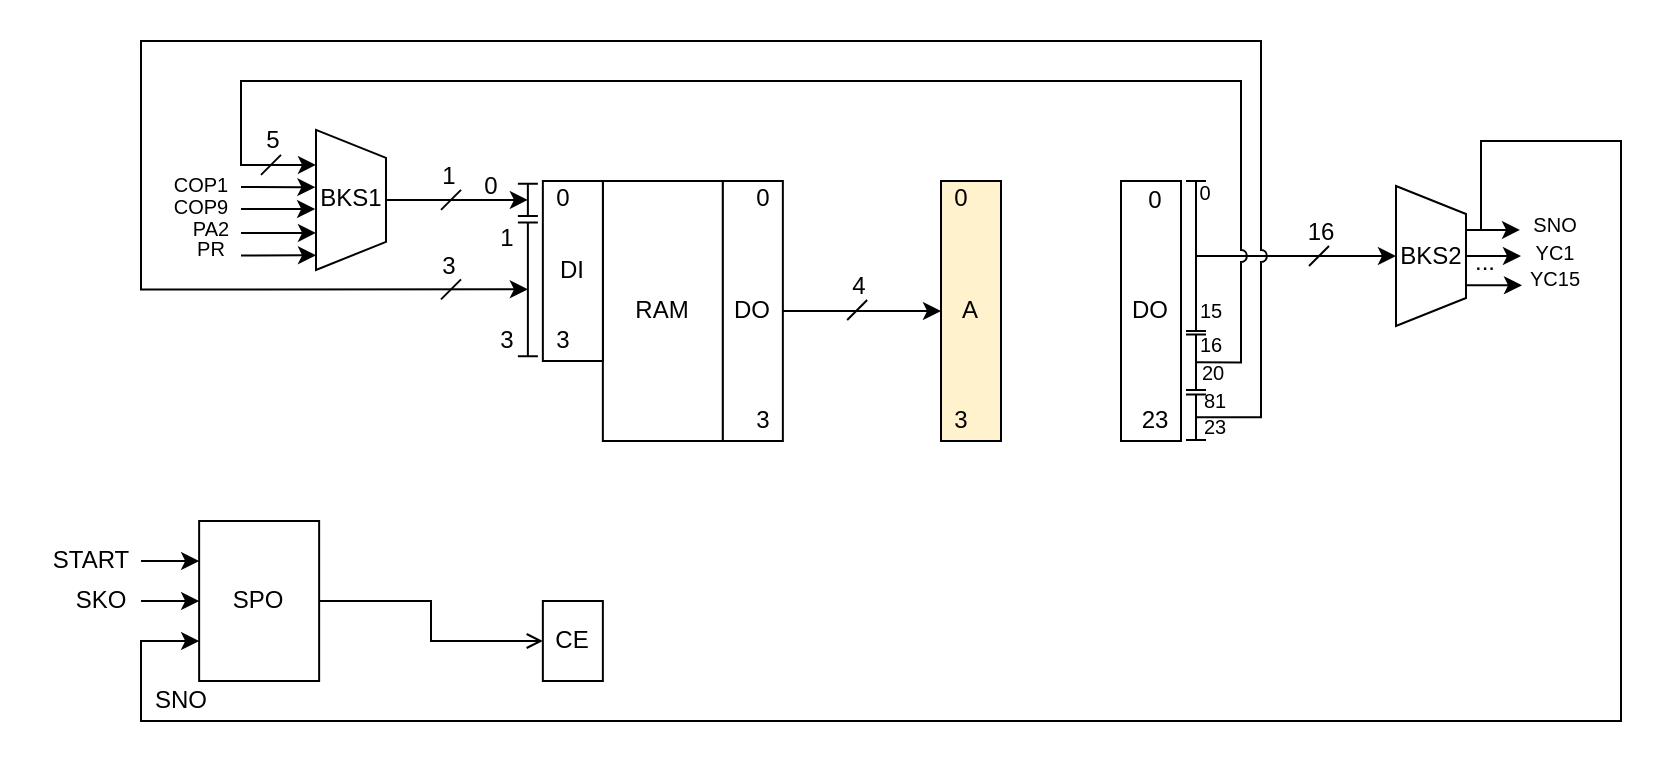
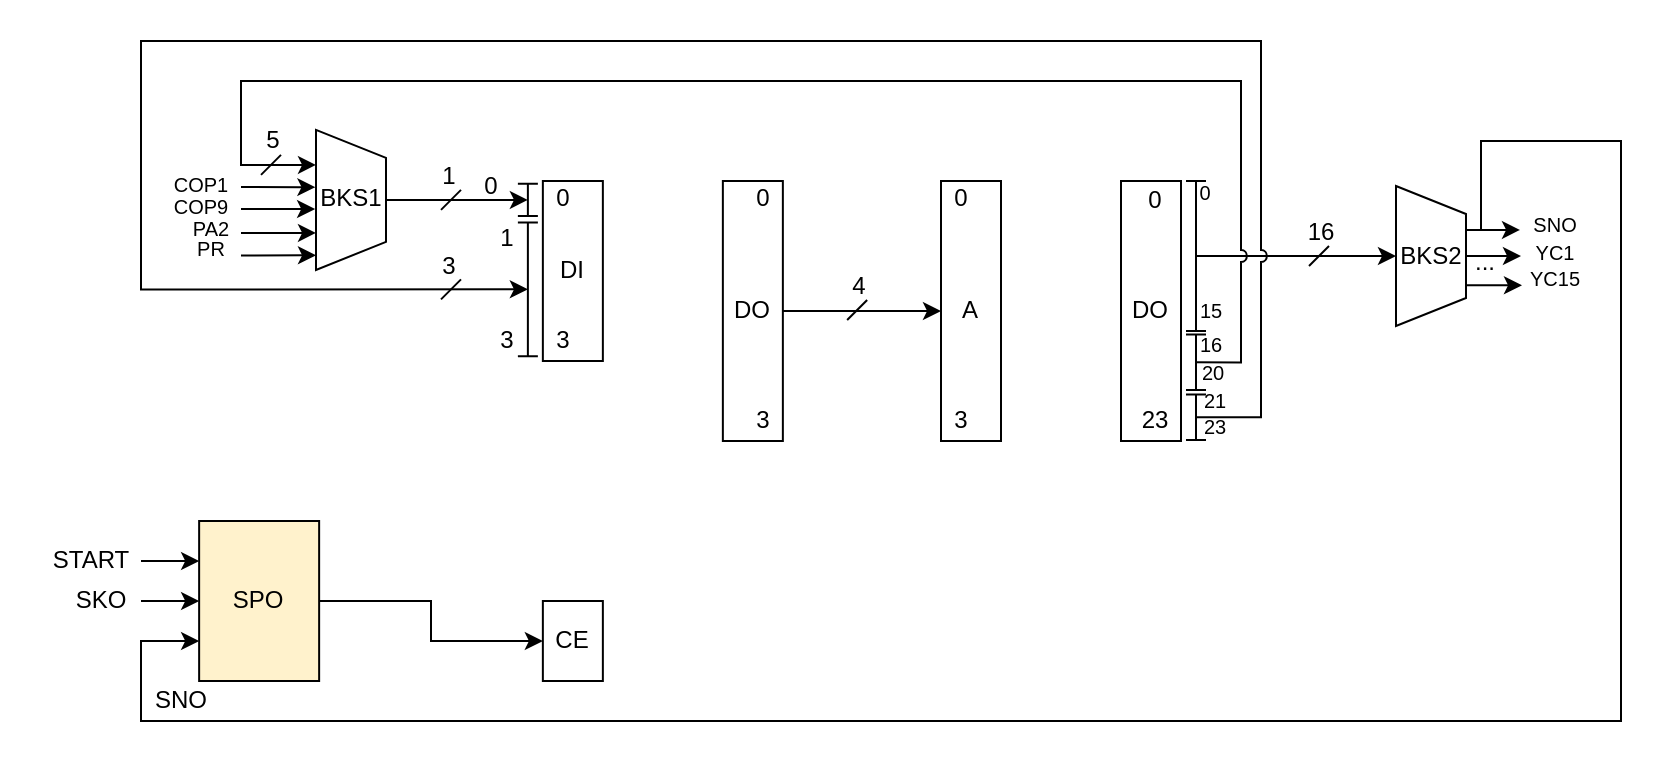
(663, 311) -> none
(971, 311) -> (971, 311)
(1216, 401) -> (1216, 401)
(259, 601) -> (259, 601)
(531, 641) -> (528, 641)
